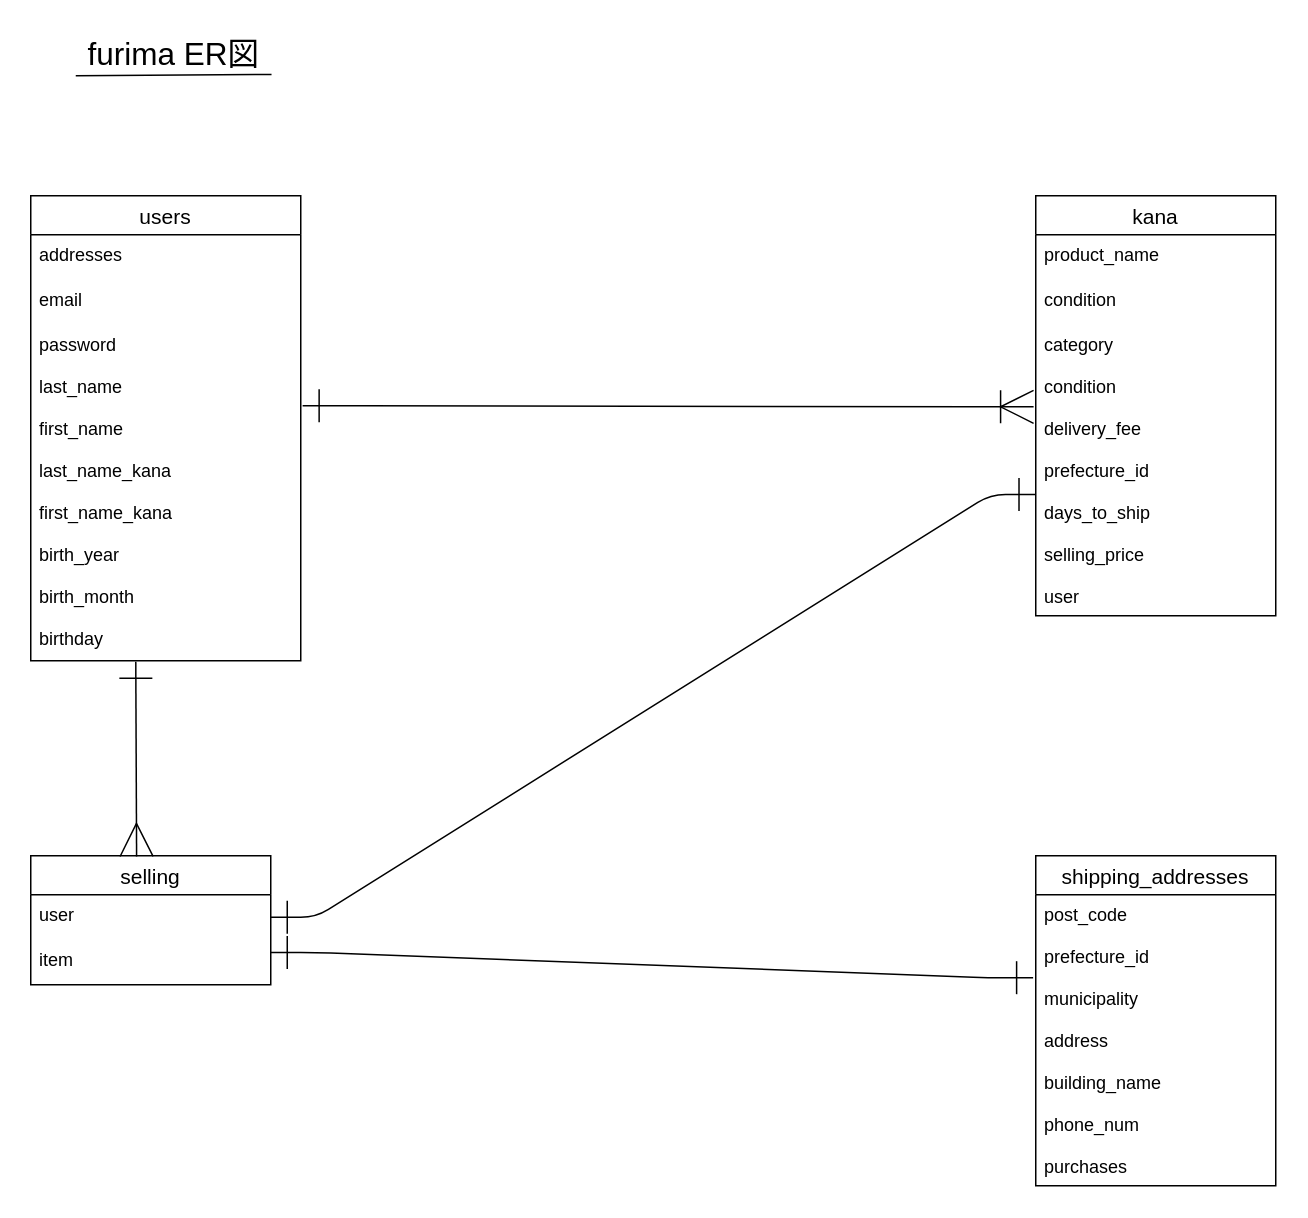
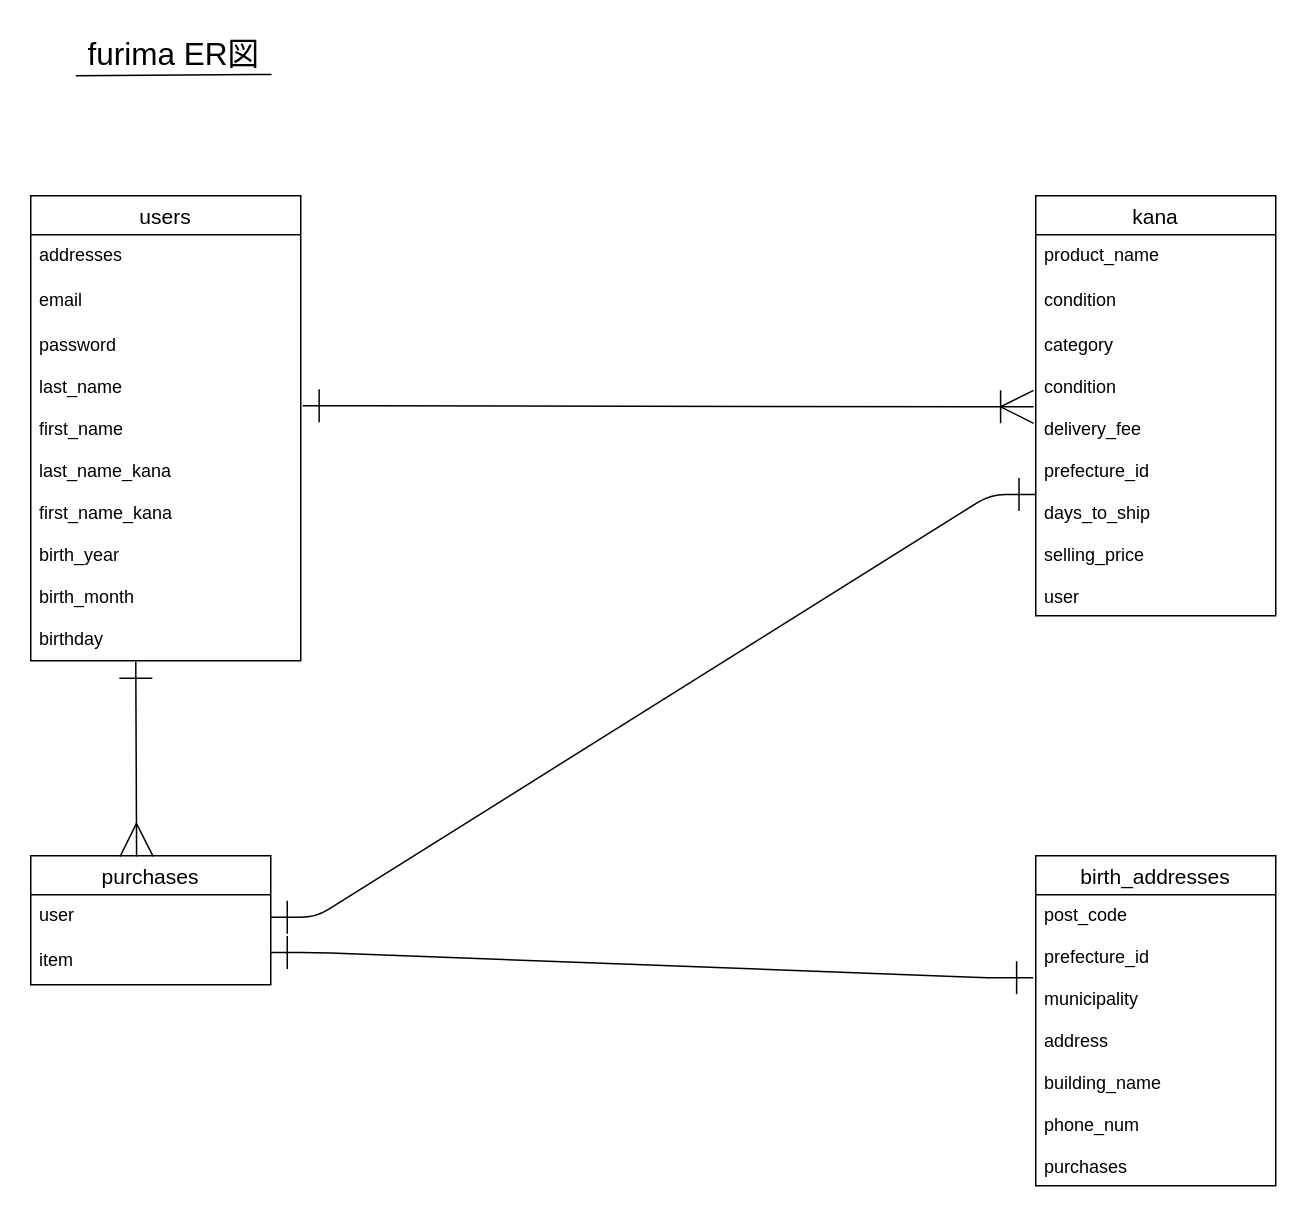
(150, 877) -> (150, 877)
(1155, 877) -> (1155, 877)
